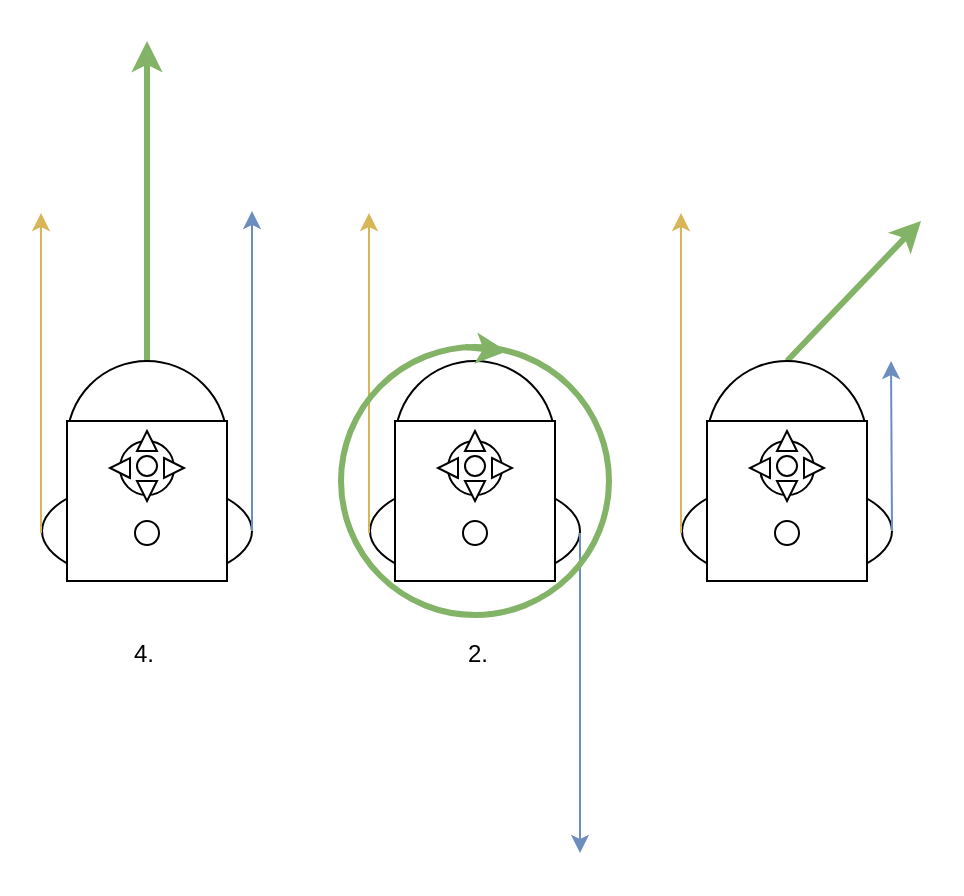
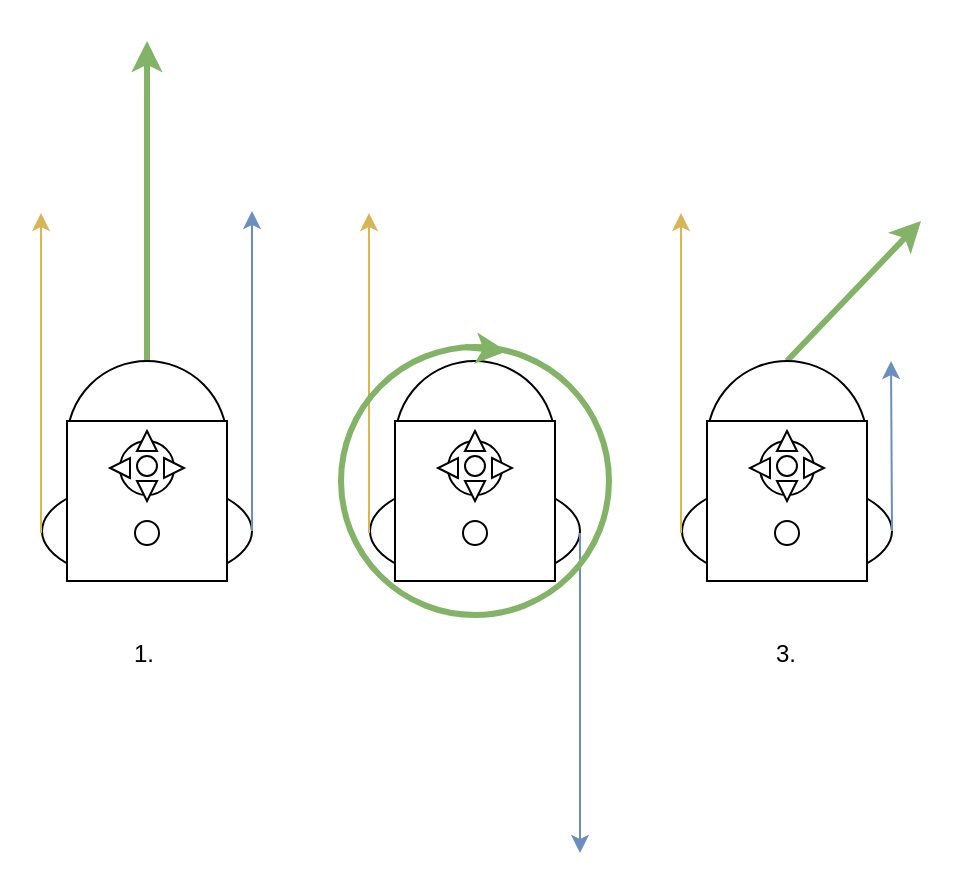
(145, 655) -> (145, 655)
(478, 655) -> none
none -> (787, 655)
